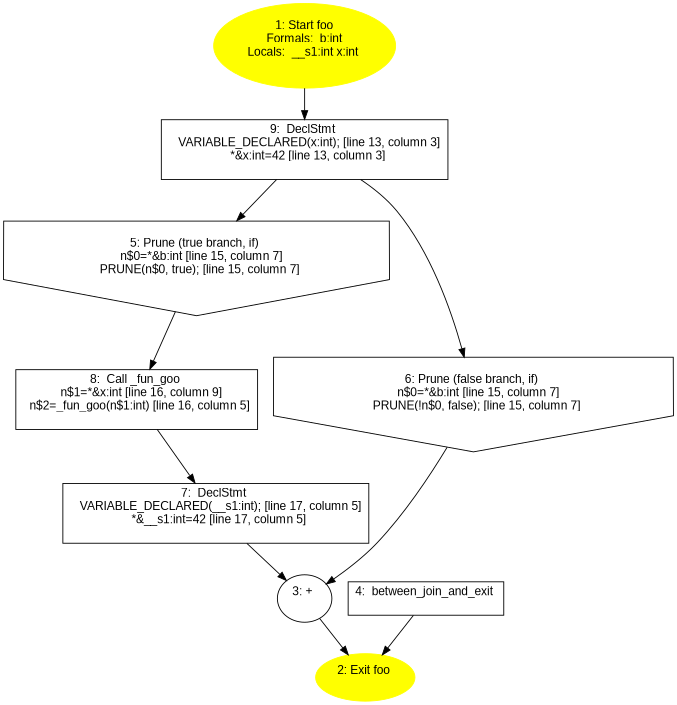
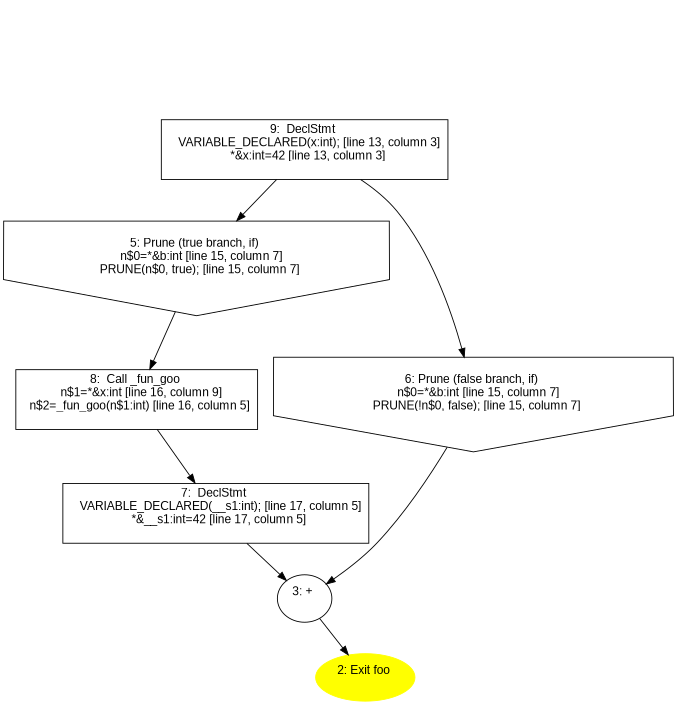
(305, 46) -> none
(426, 599) -> none
